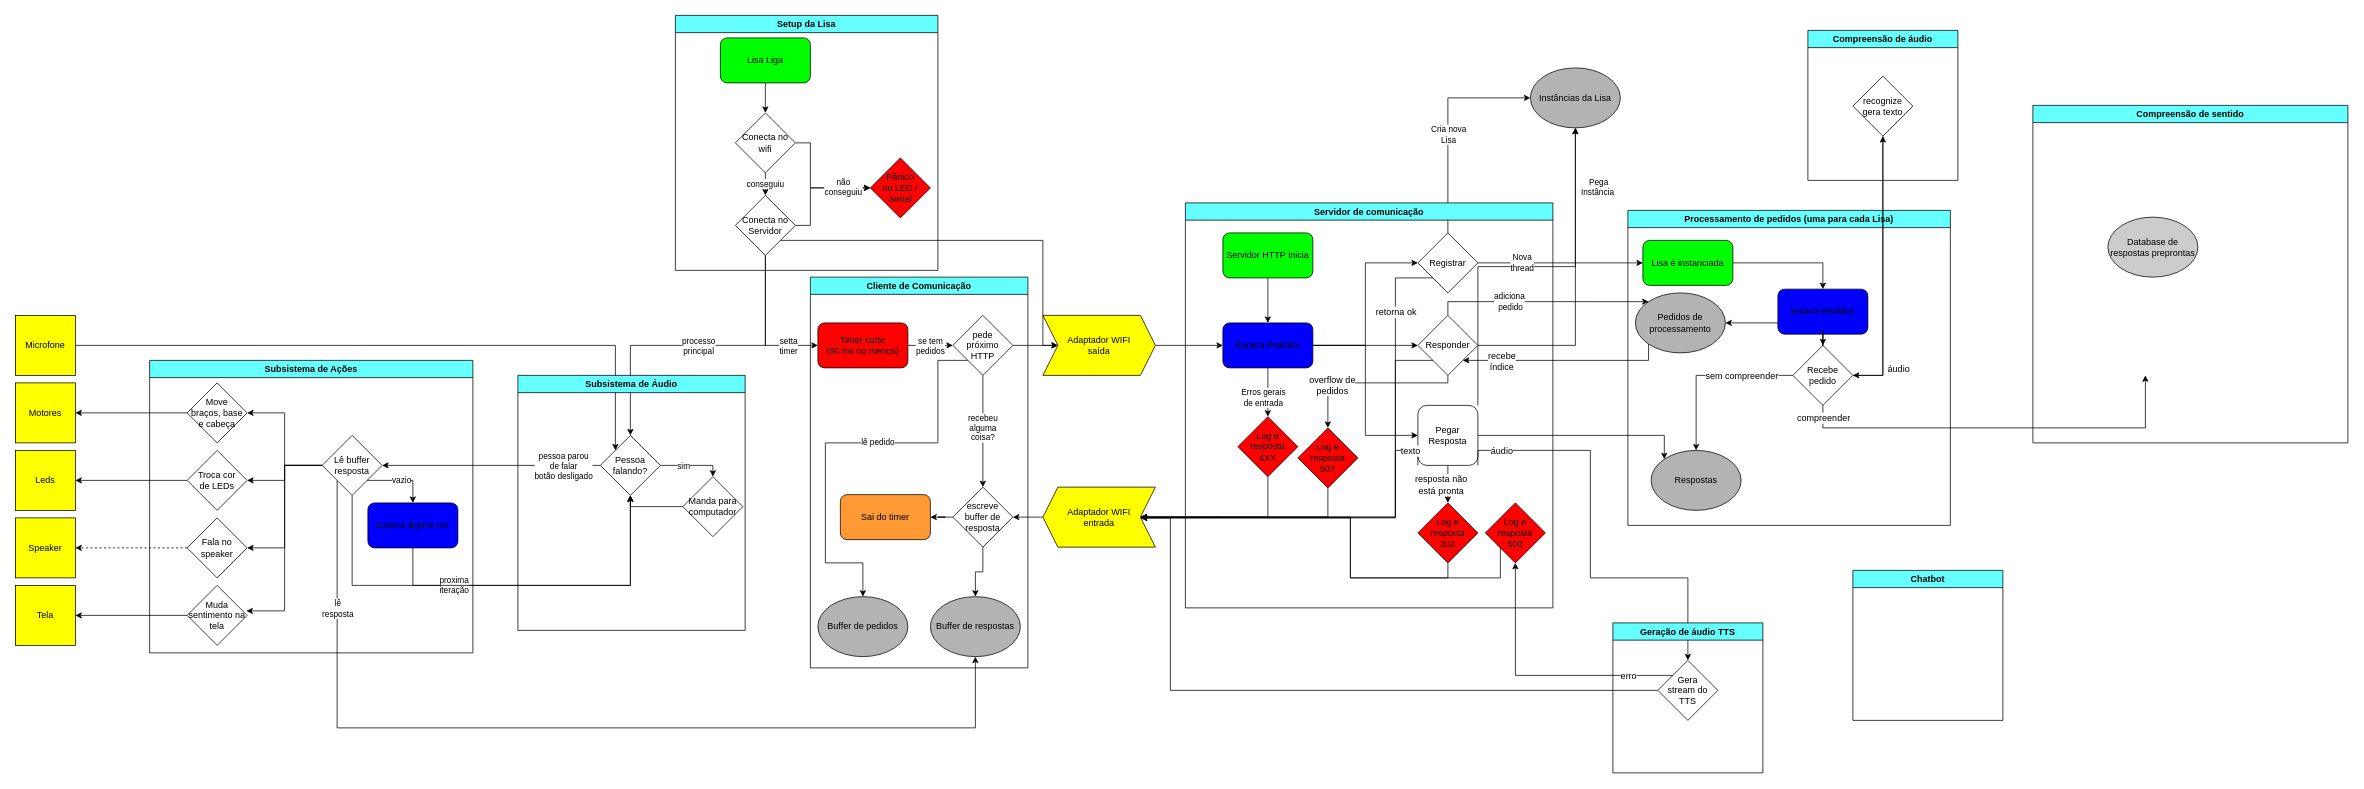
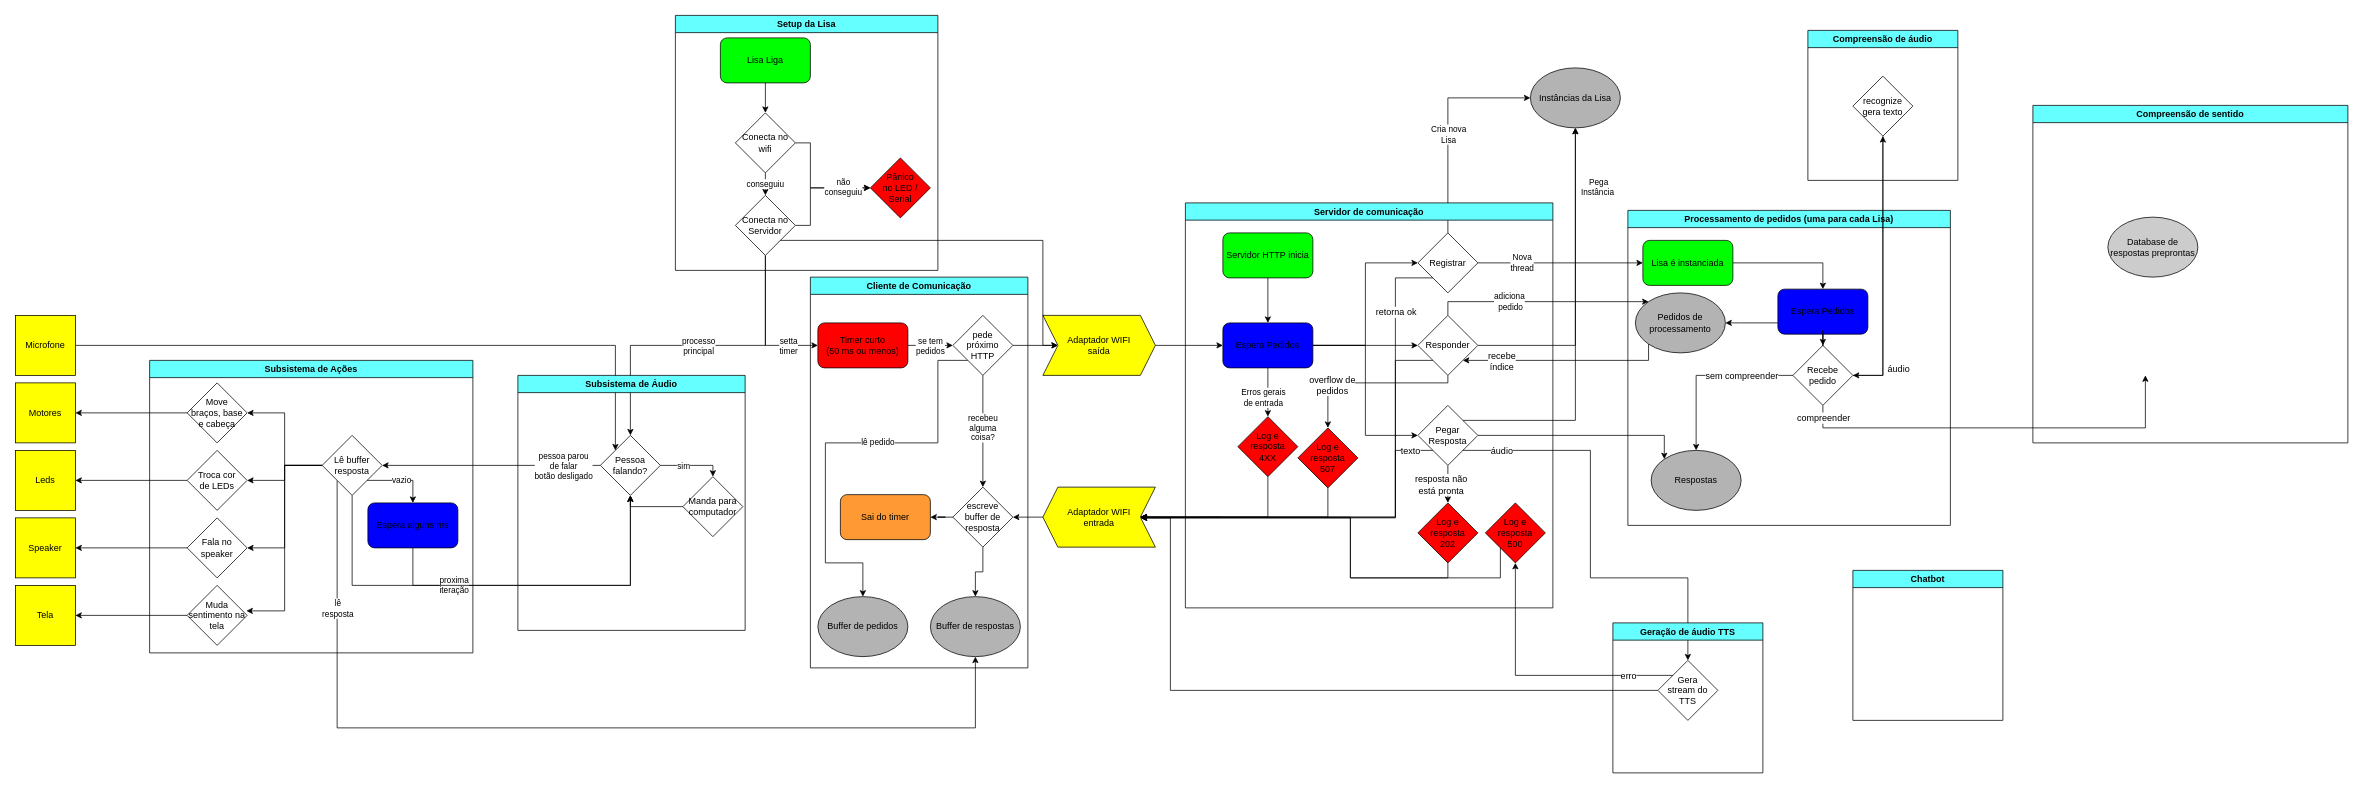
(1448, 435) -> (1448, 435)
(135, 548) -> (135, 548)
